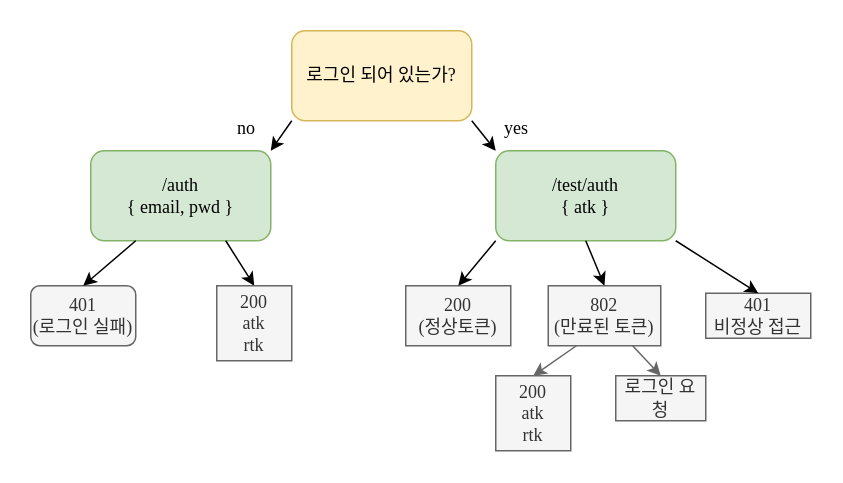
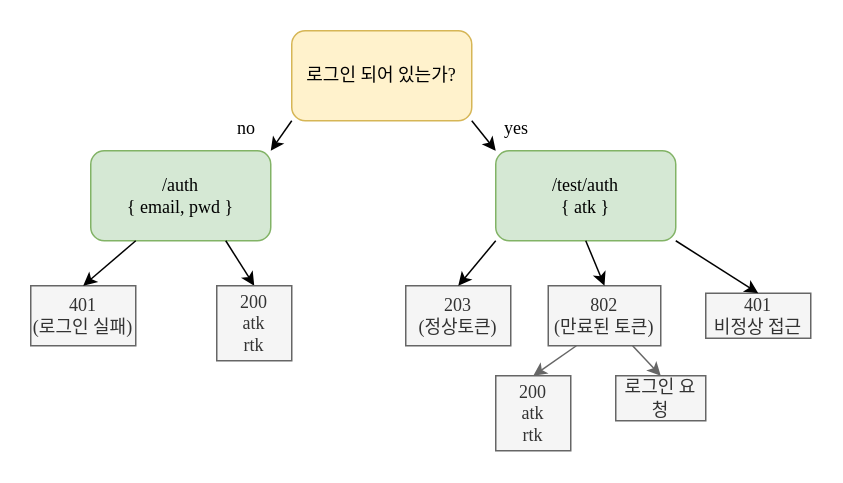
(83, 316) -> (83, 316)
(458, 316) -> (458, 316)
